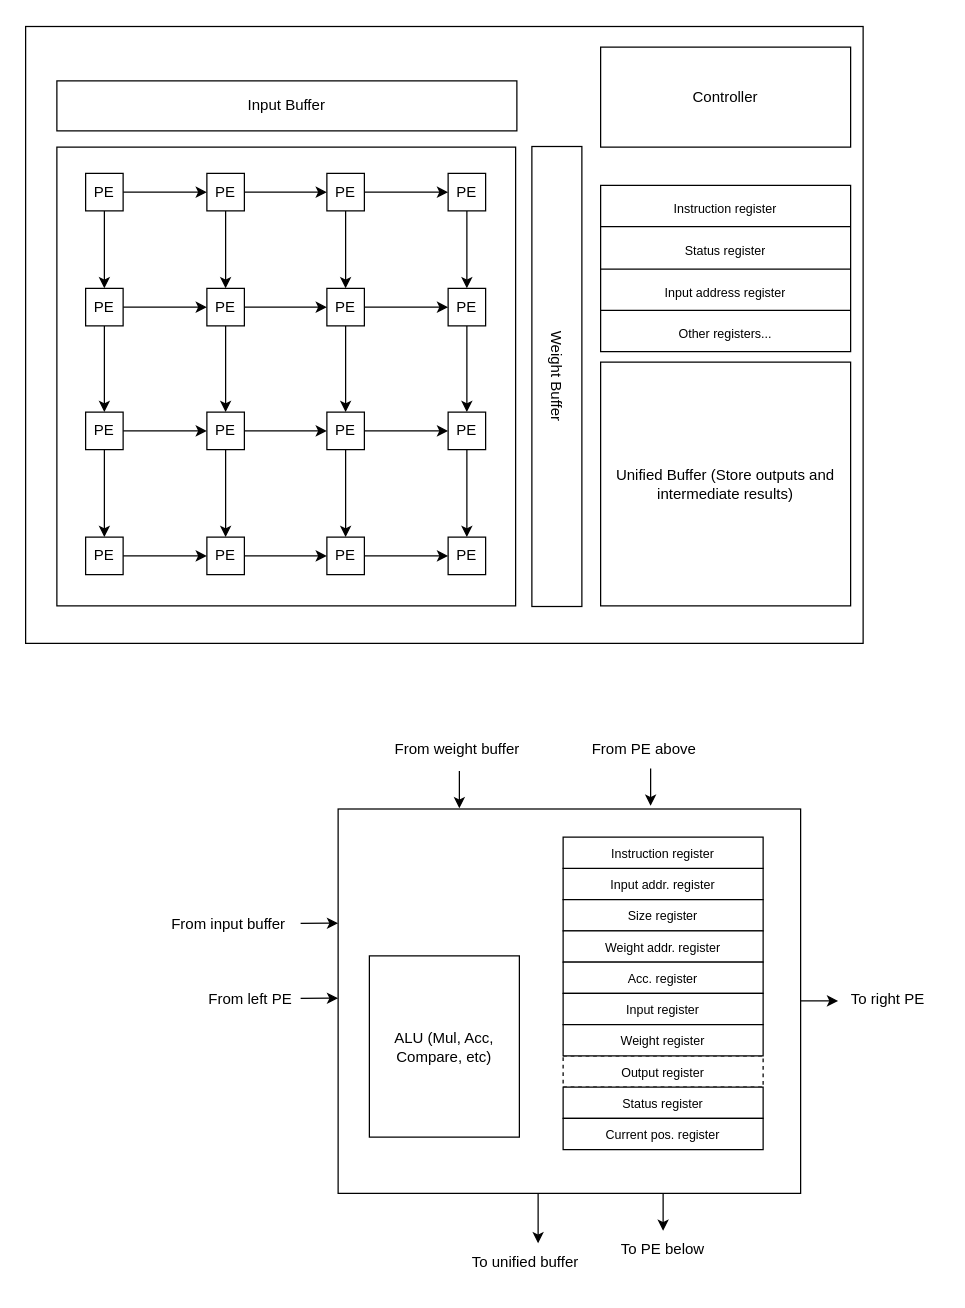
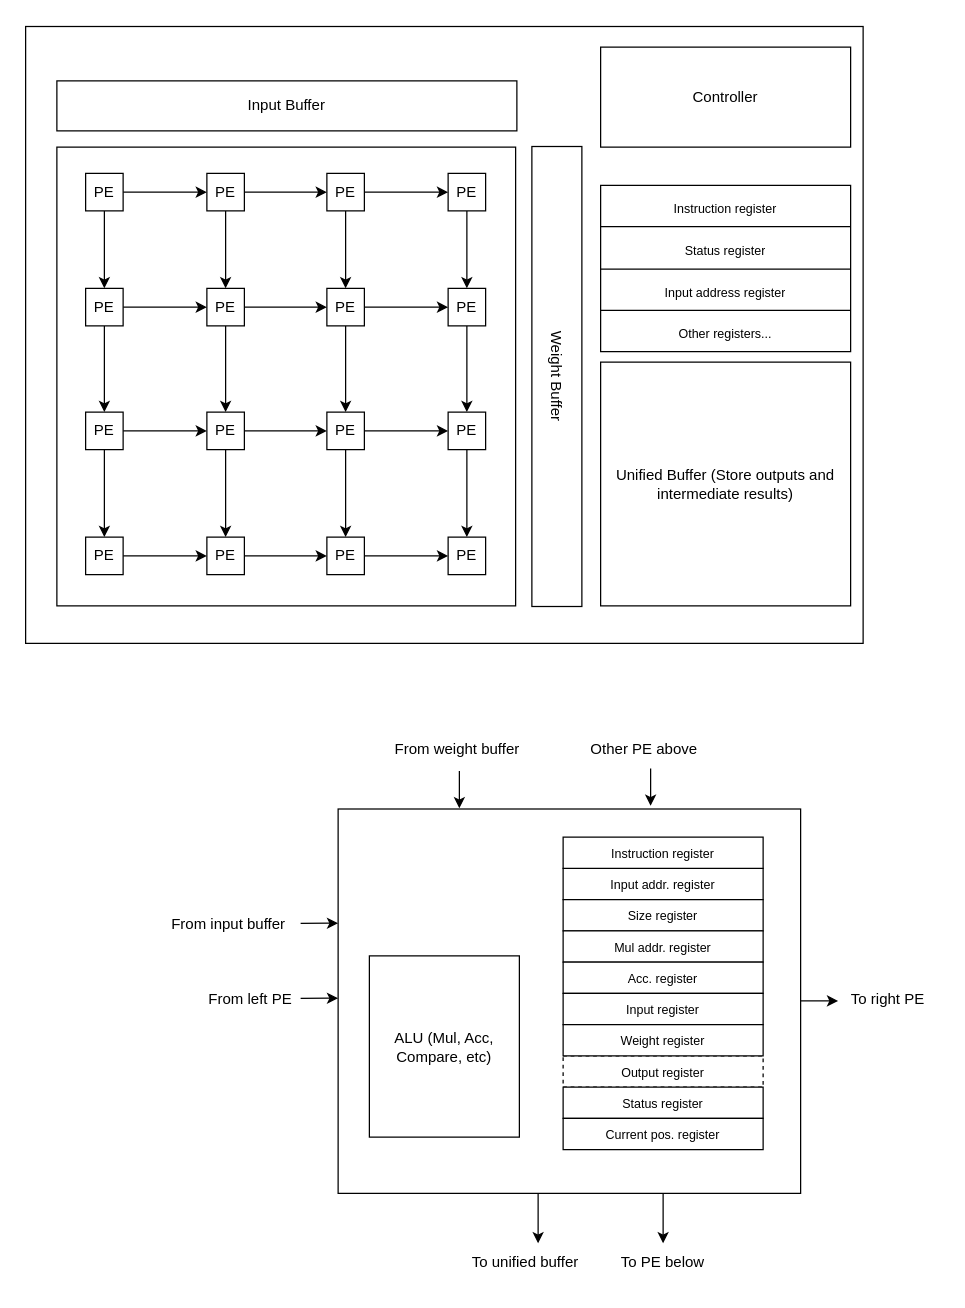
(644, 749) -> (644, 749)
(663, 947) -> (663, 947)
(663, 1249) -> (663, 1262)
